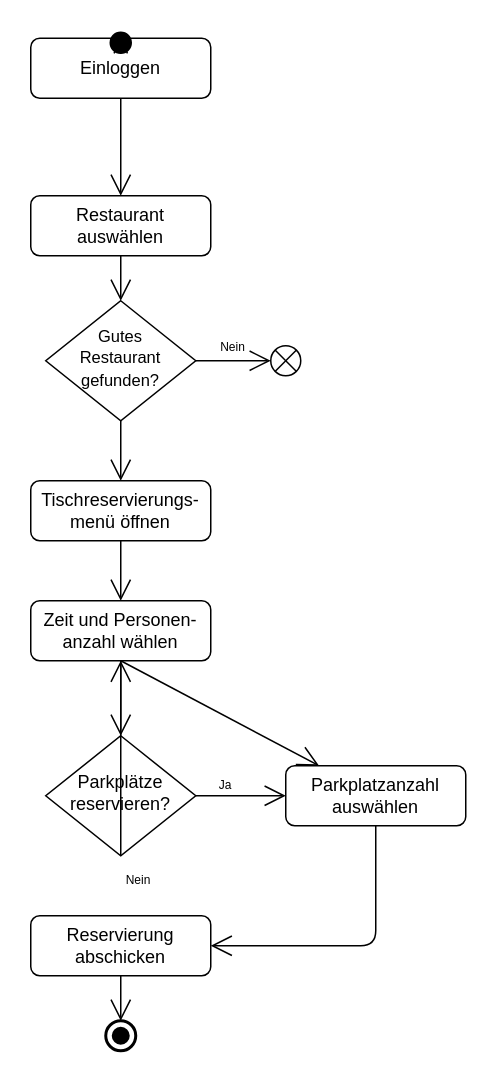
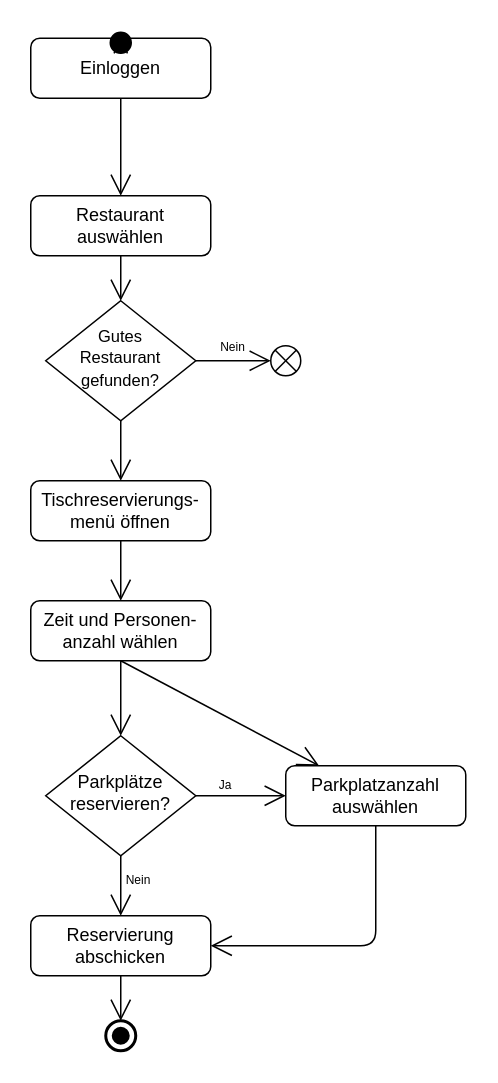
(121, 796) -> (121, 884)
